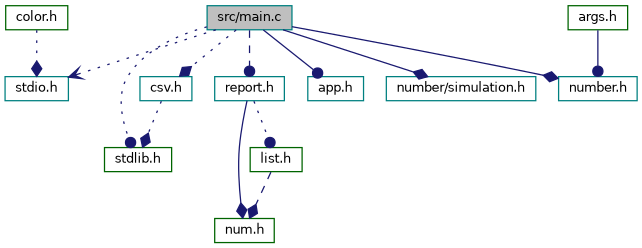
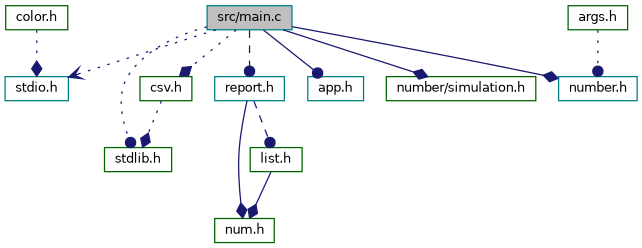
(598, 48) -> (598, 48)
(166, 89) -> (166, 89)
(461, 89) -> (461, 89)
(261, 119) -> (261, 119)
(264, 188) -> (264, 188)
